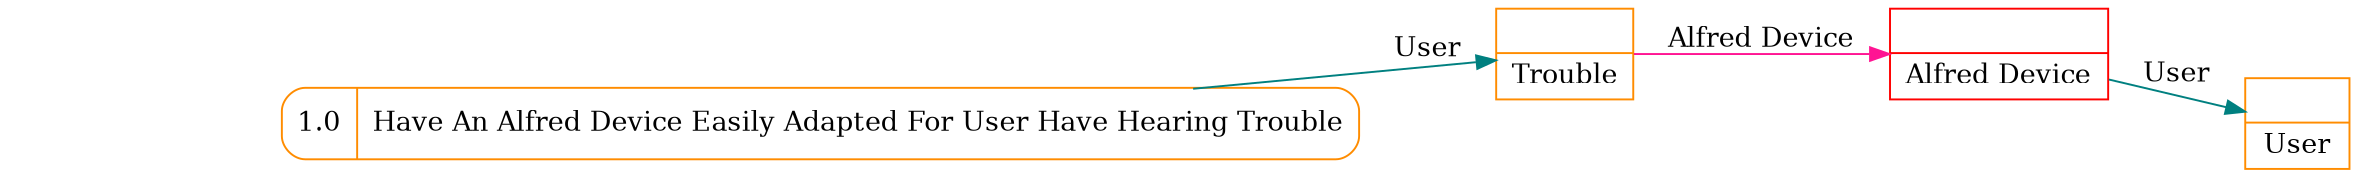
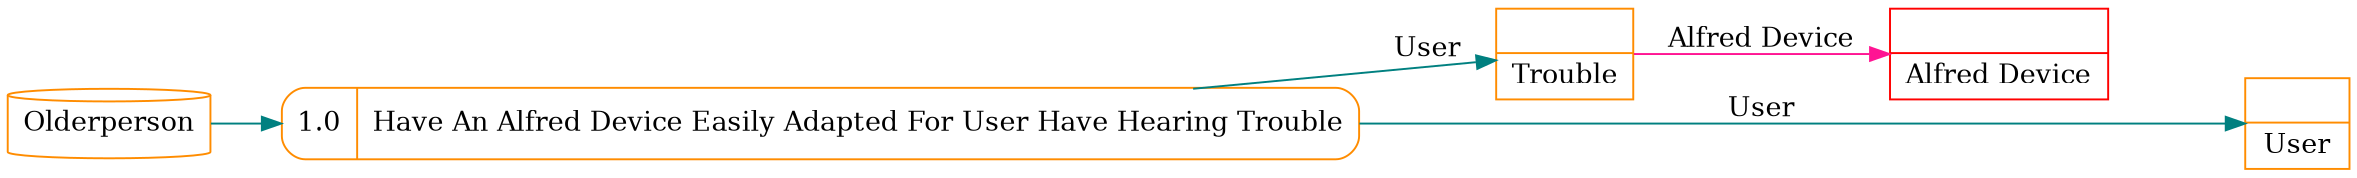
(2168, 93) -> (1793, 124)
none -> (109, 124)
